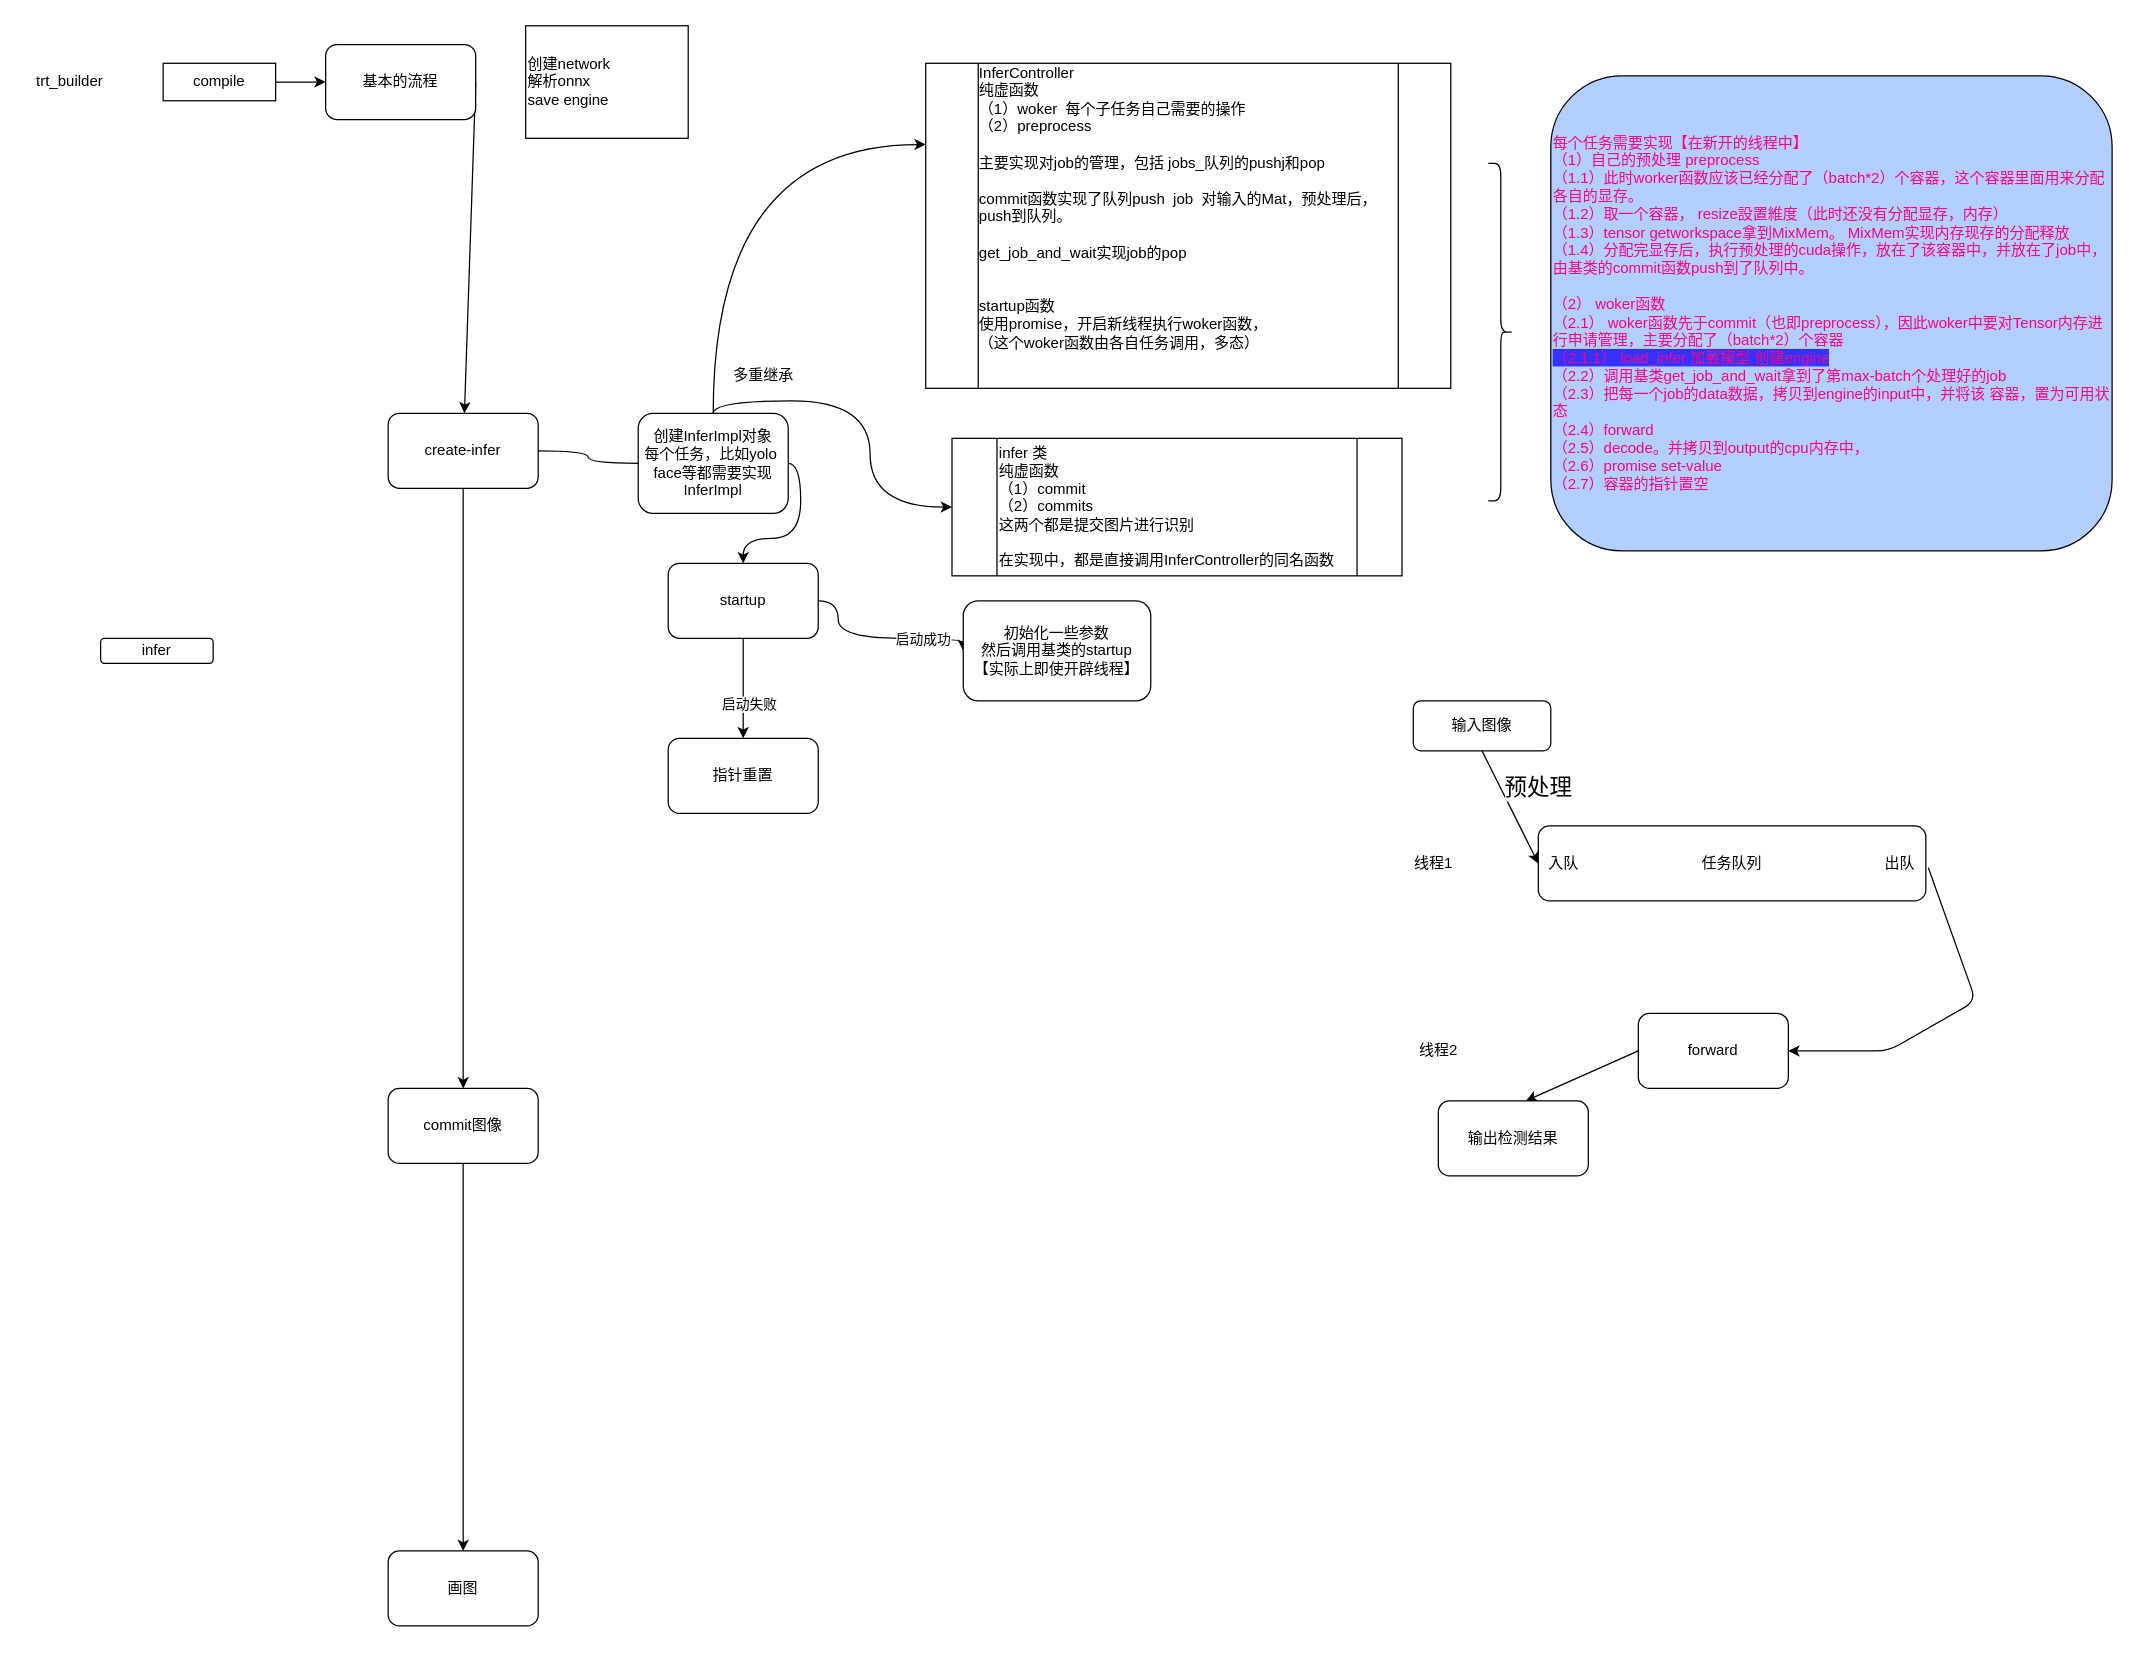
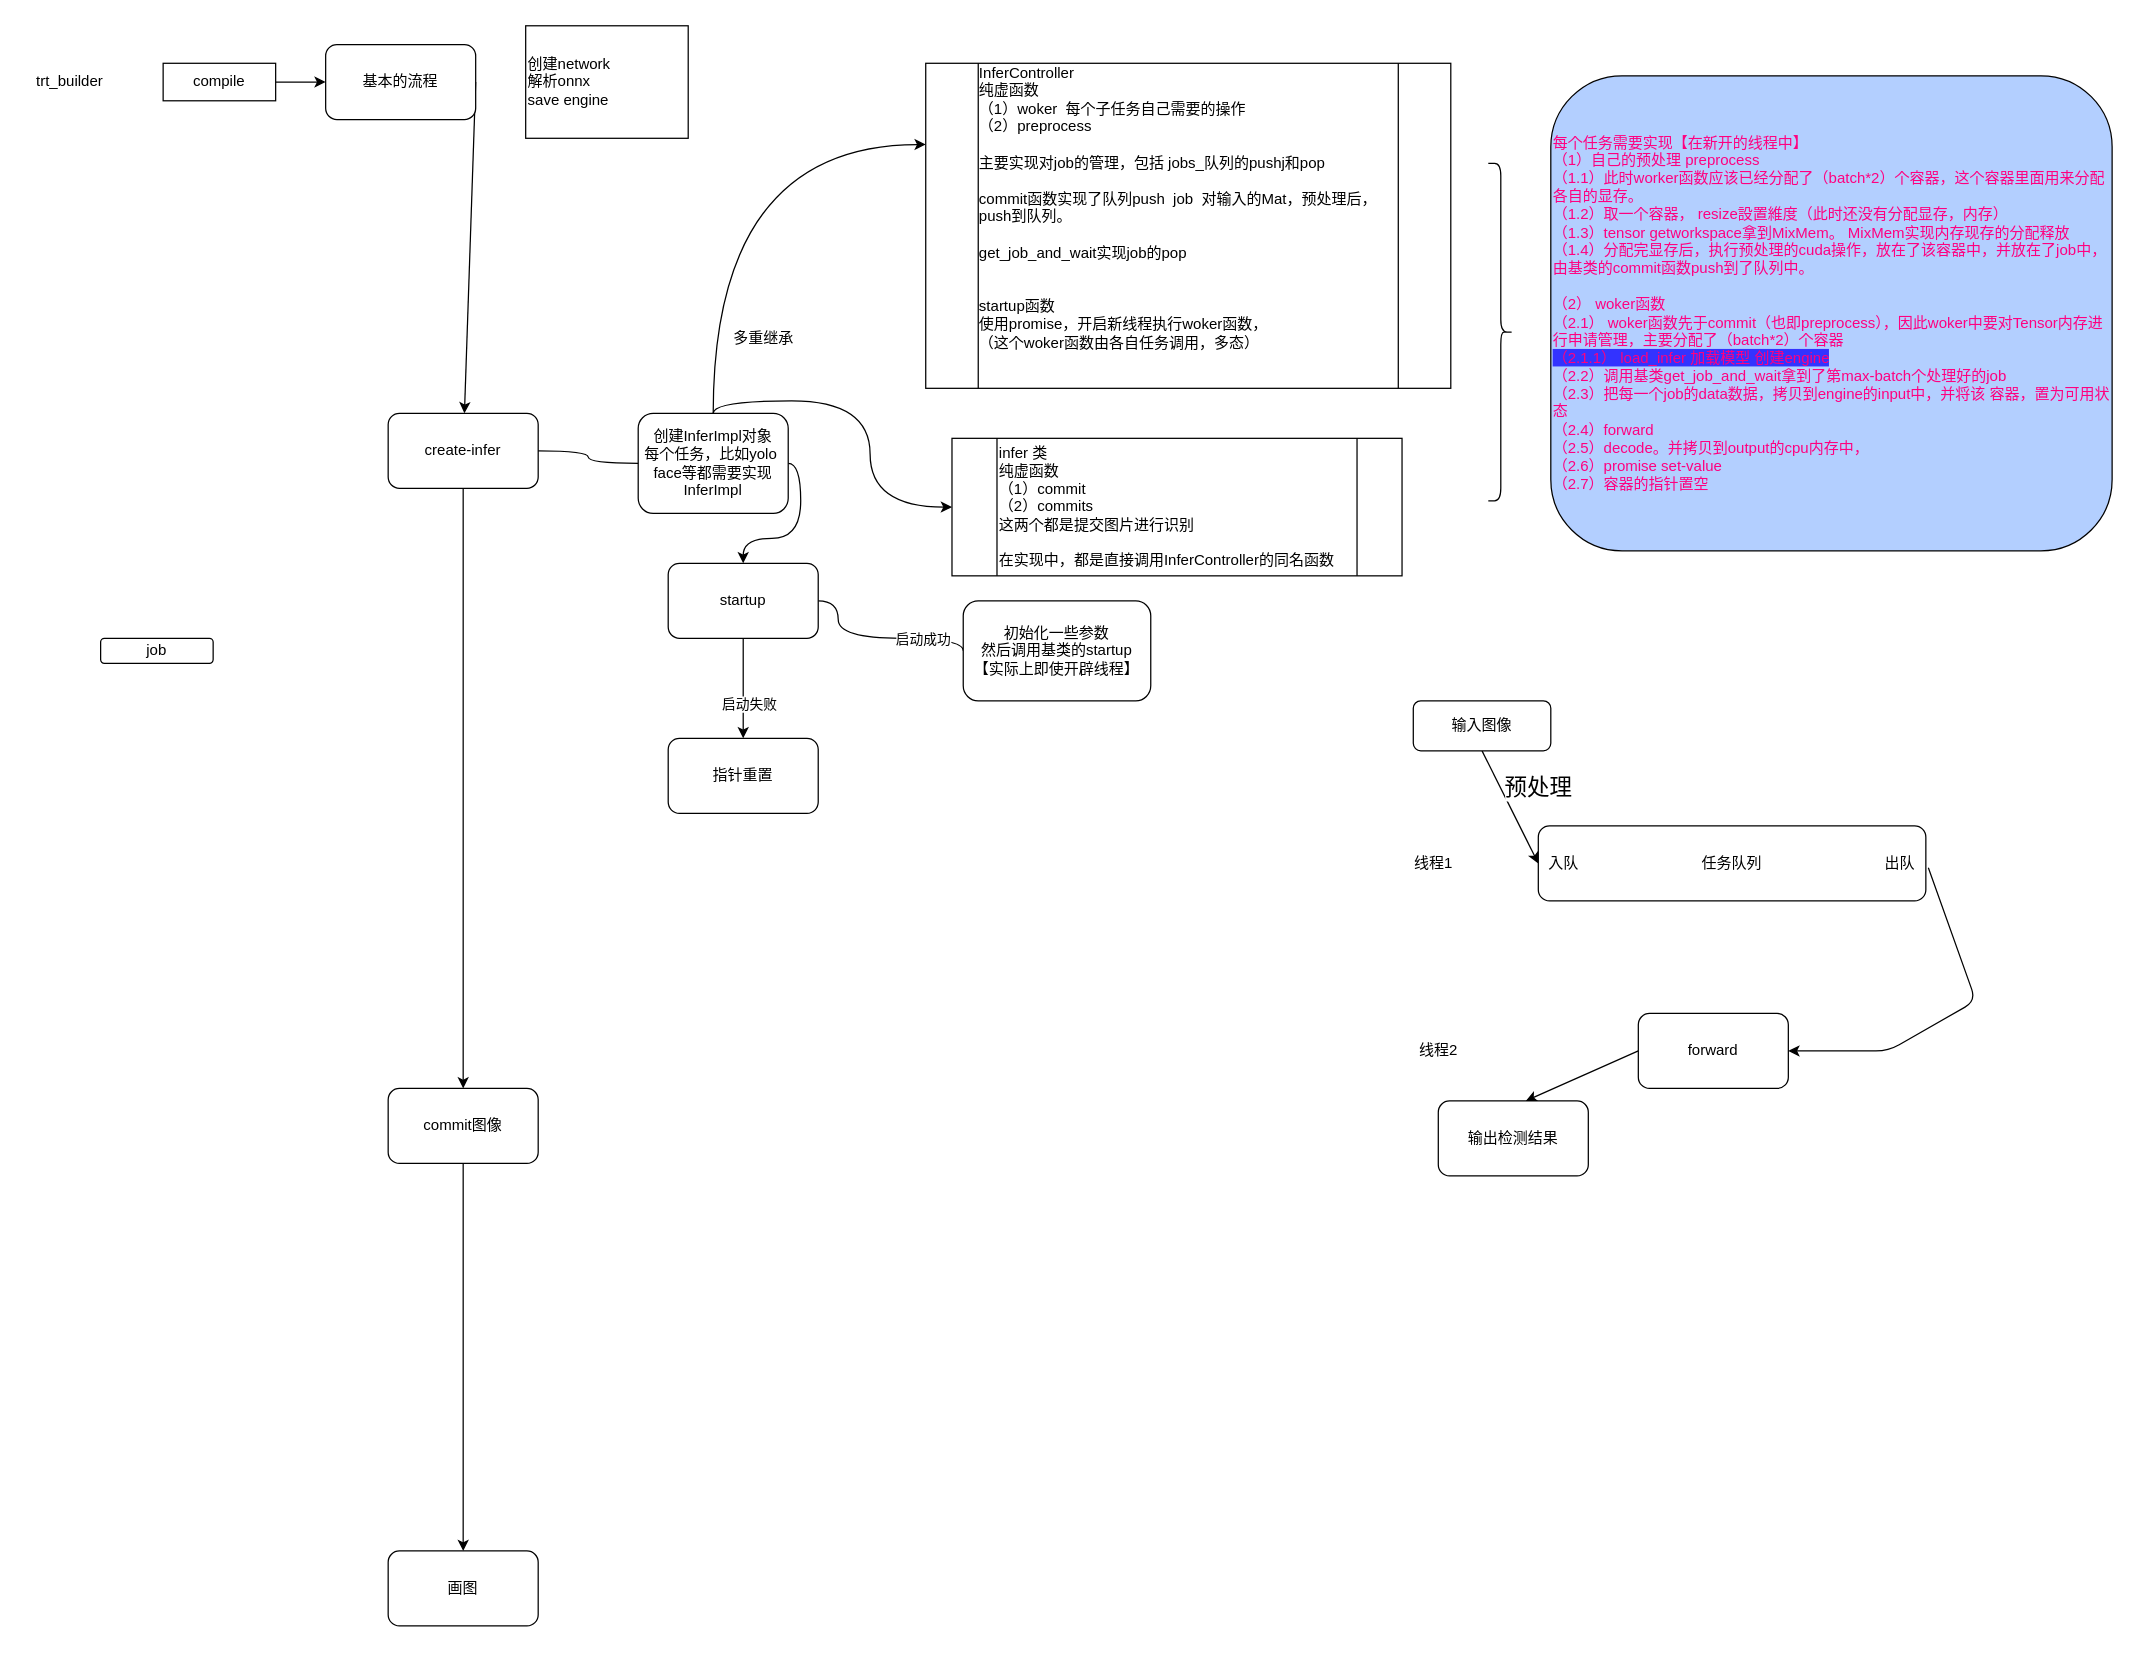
(763, 376) -> (763, 338)
(958, 640) -> (955, 643)
(157, 651) -> (157, 651)
